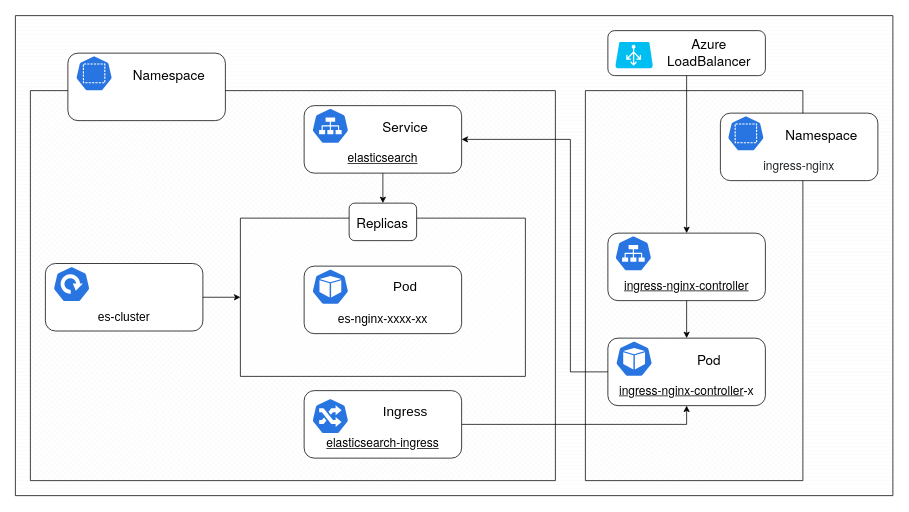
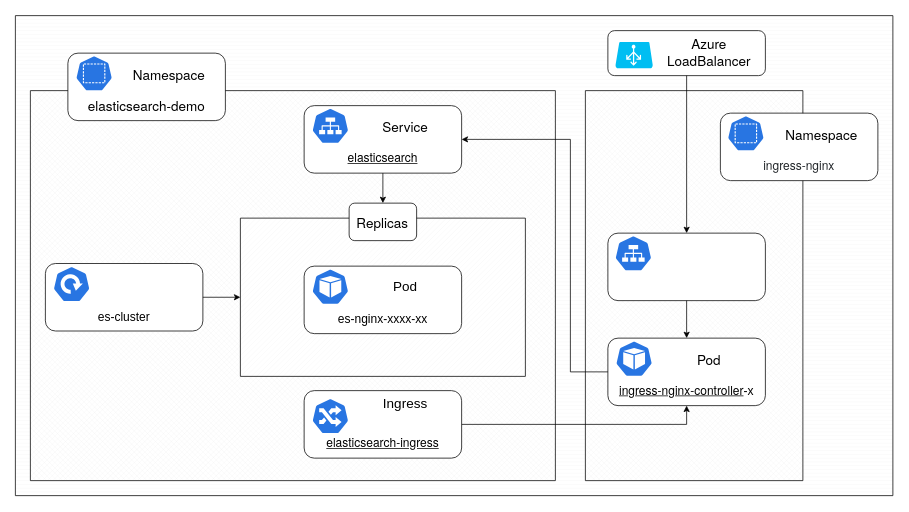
none -> (147, 105)
(687, 285) -> none
(405, 411) -> (405, 404)
